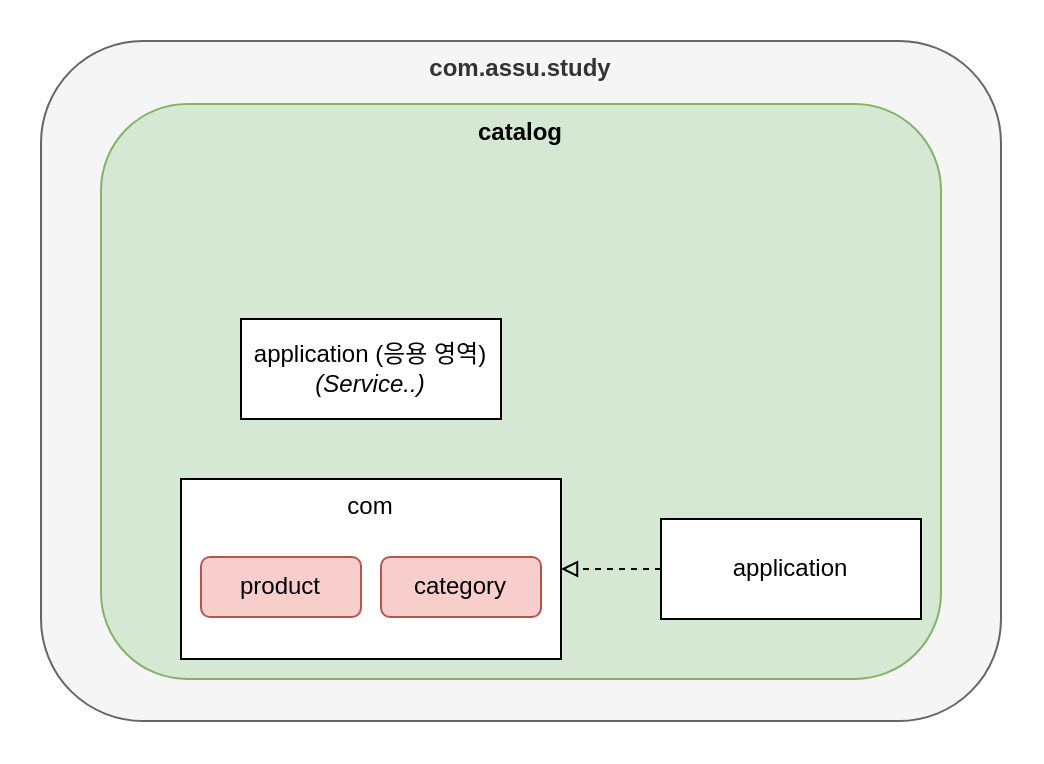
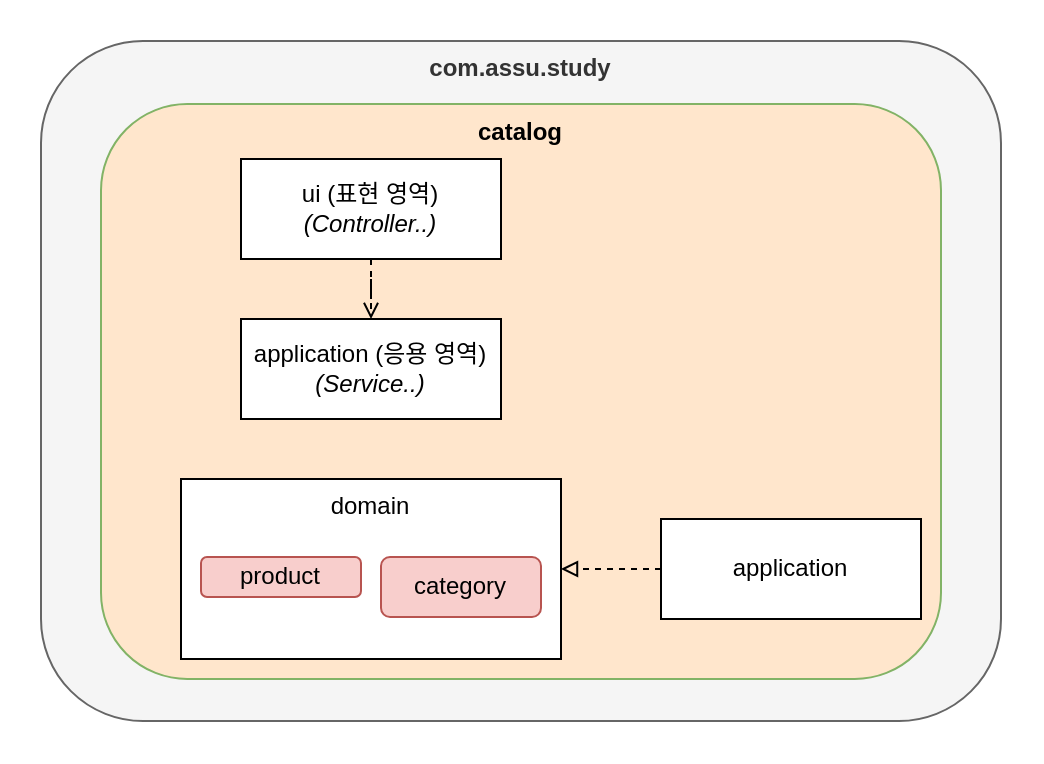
none -> (371, 209)
none -> (371, 292)
(521, 392) -> (521, 392)
(371, 507) -> (371, 507)
(281, 587) -> (281, 577)
